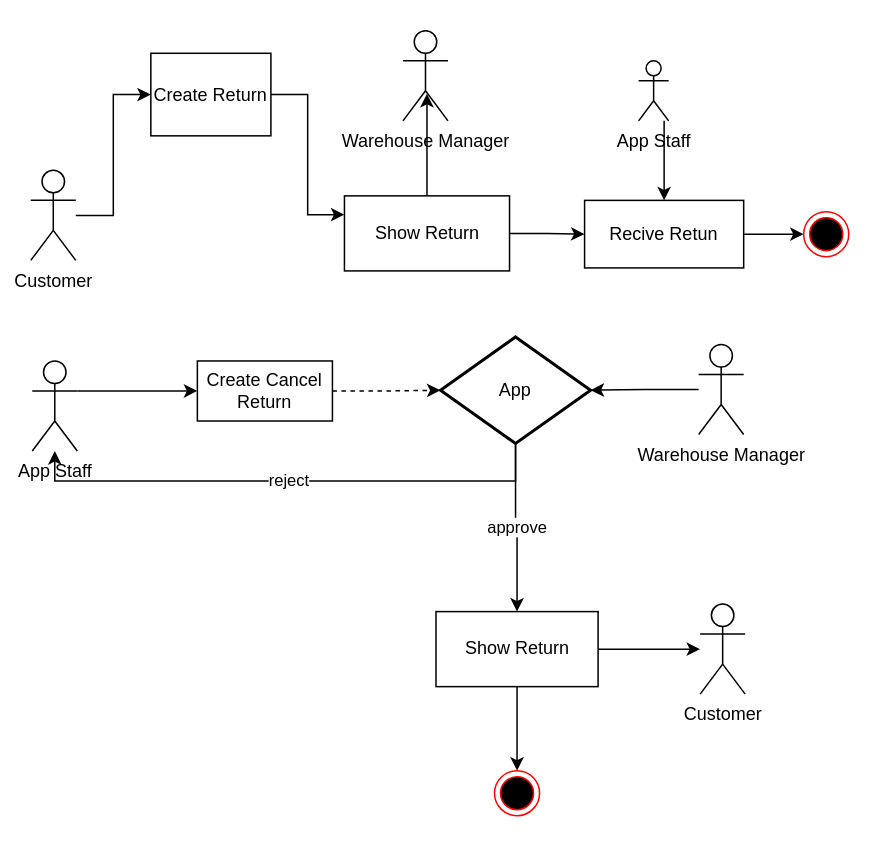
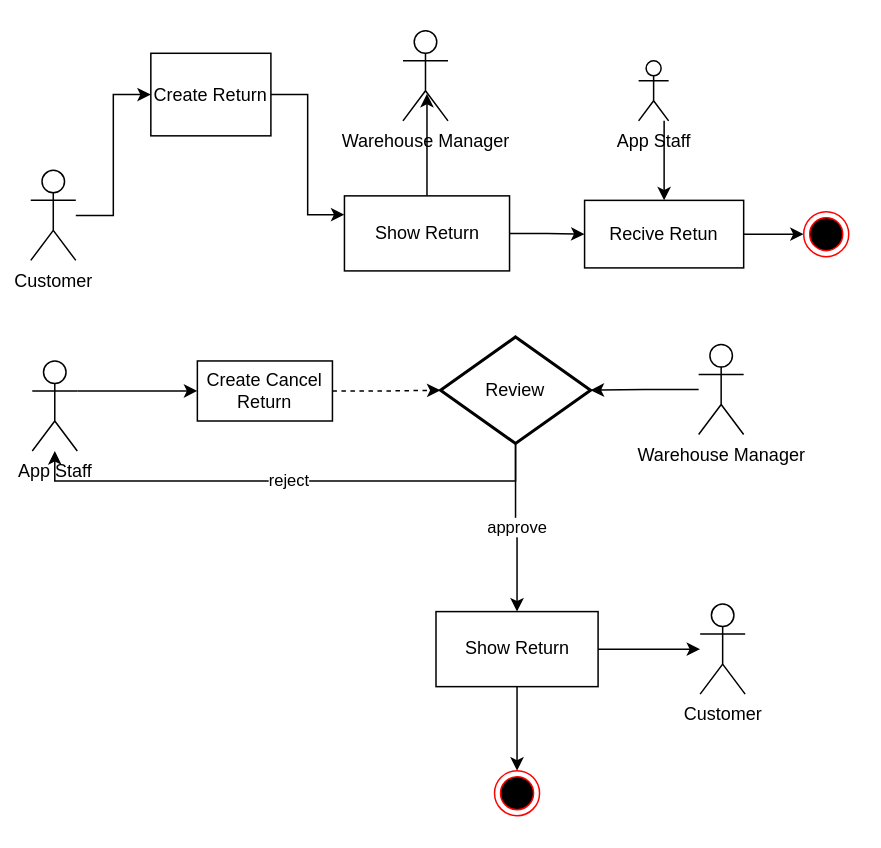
(515, 391) -> (515, 391)
